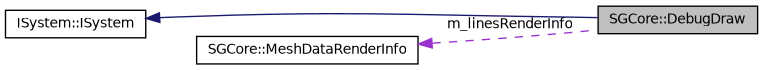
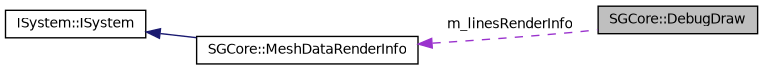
(379, 14) -> (178, 36)
